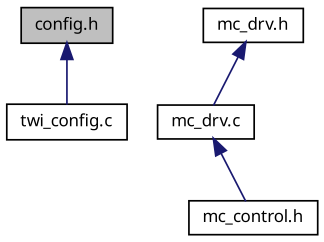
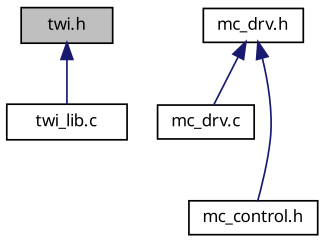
(67, 25) -> (67, 25)
(67, 122) -> (67, 122)
(233, 177) -> (271, 130)
